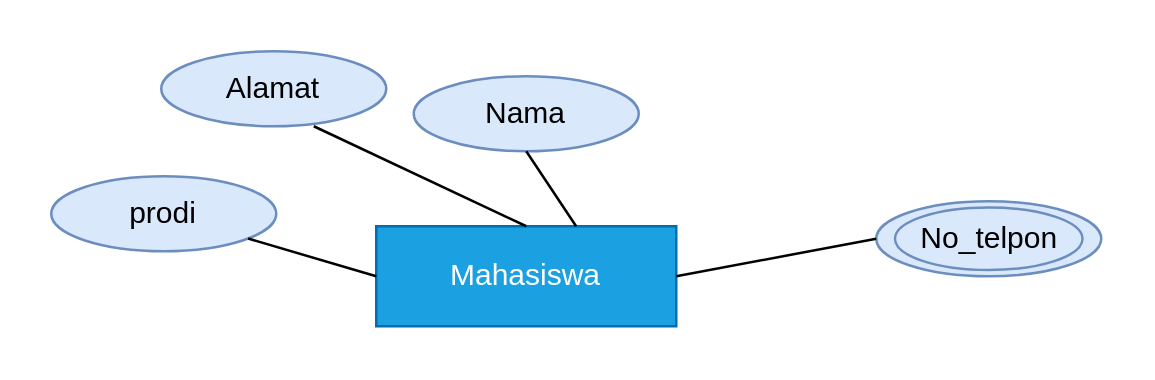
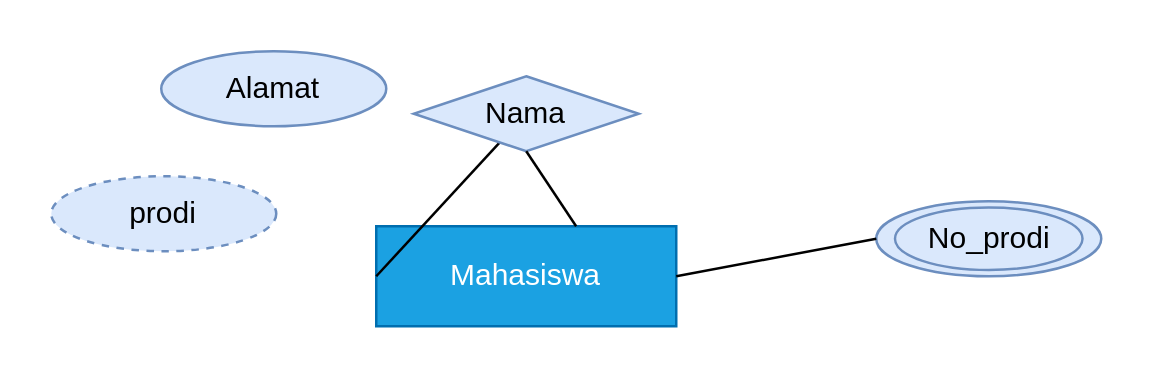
(526, 114) -> (526, 114)
(381, 158) -> none
(164, 214) -> (164, 214)
(990, 239) -> (990, 239)
(313, 258) -> (413, 237)
